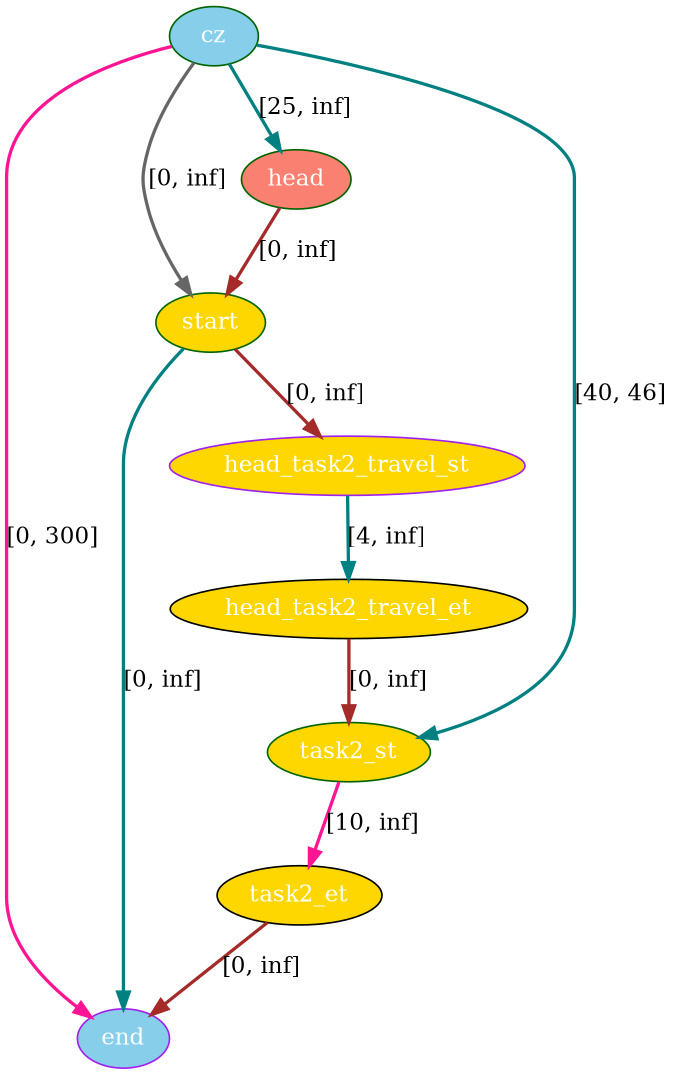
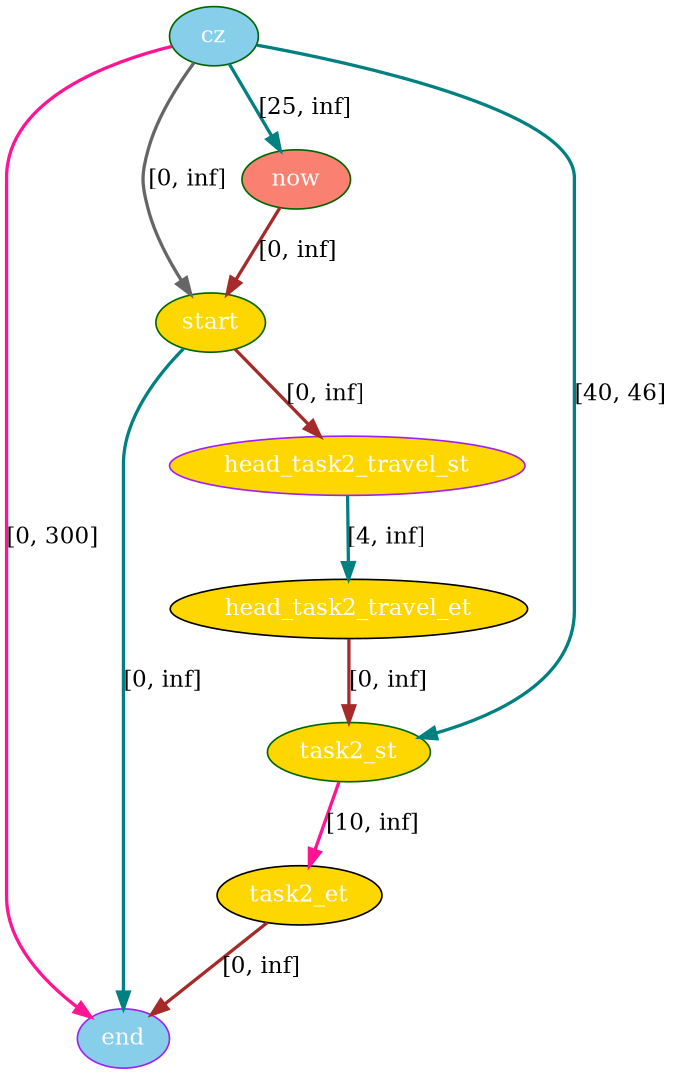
(296, 179) -> (296, 179)
